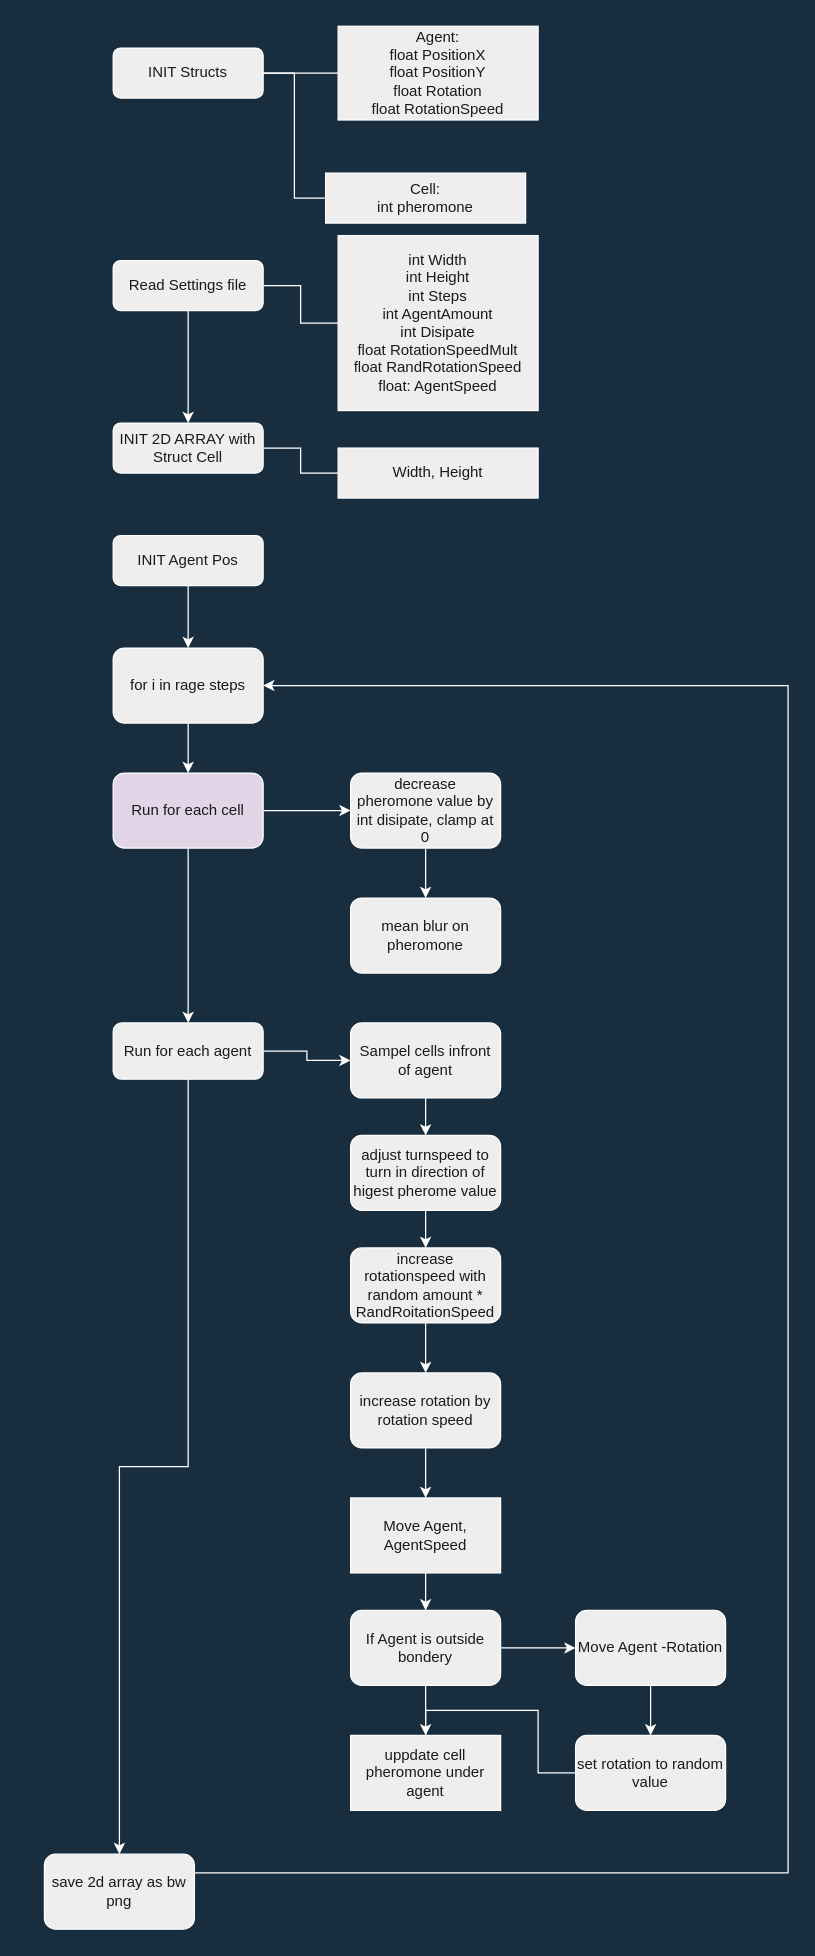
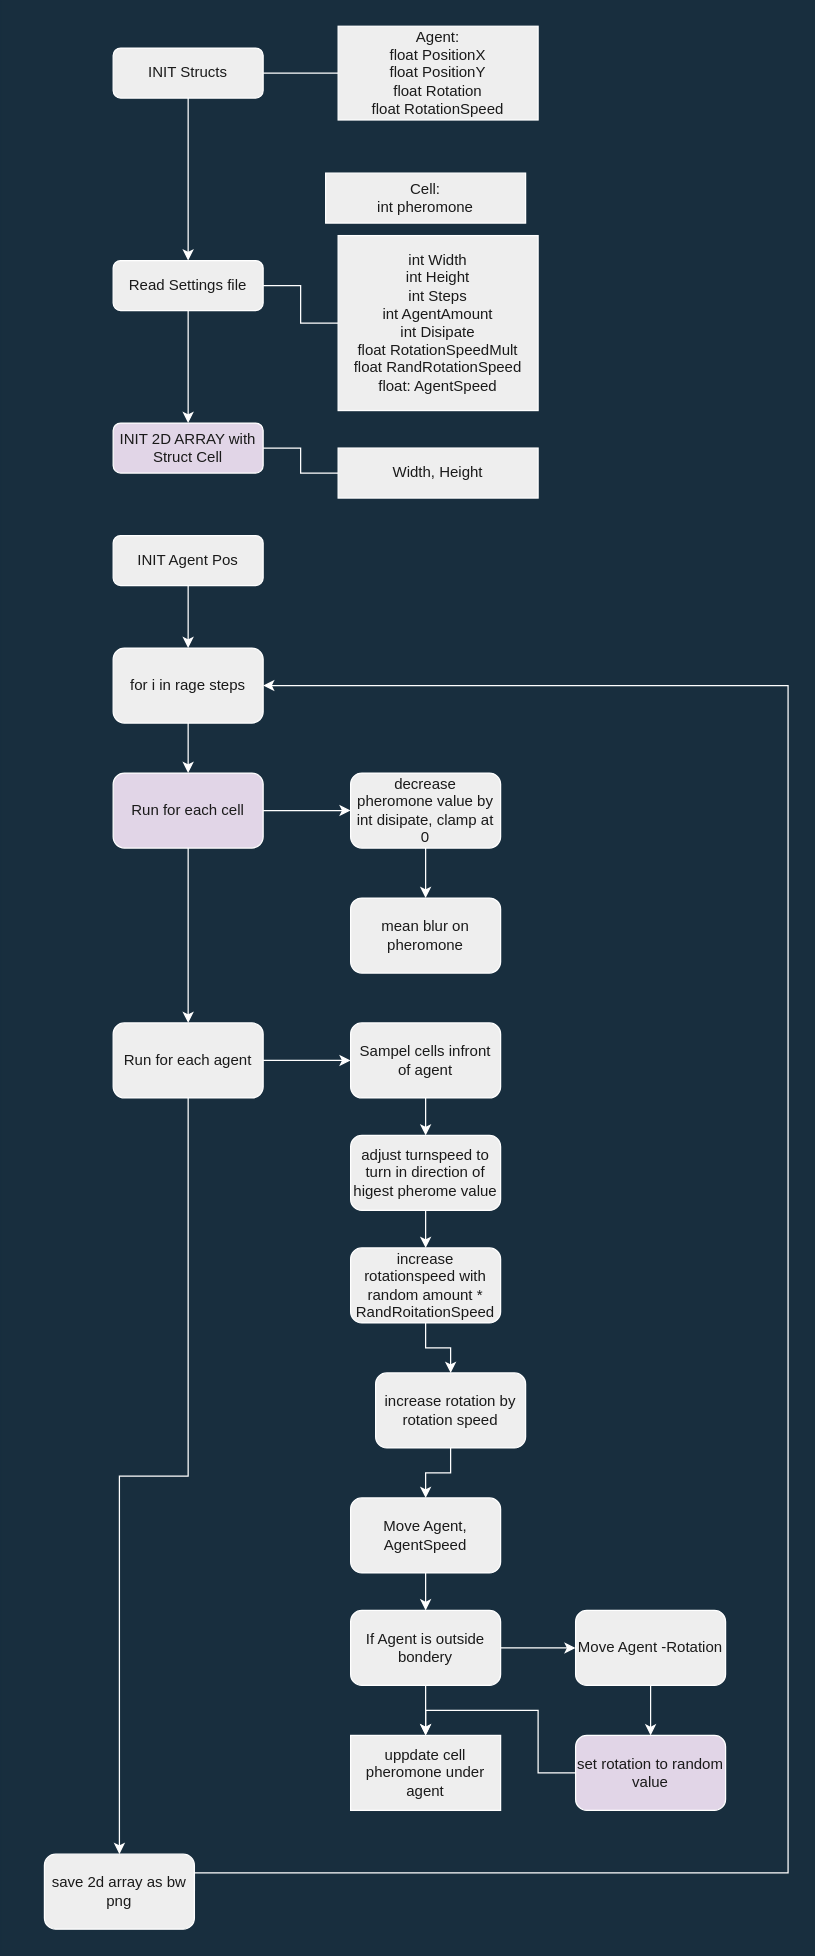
(294, 152) -> none
none -> (188, 175)
(188, 448) -> (188, 448)
(188, 1051) -> (188, 1061)
(426, 1411) -> (451, 1411)
(426, 1536) -> (426, 1536)
(426, 1731) -> (426, 1728)
(651, 1773) -> (651, 1773)
